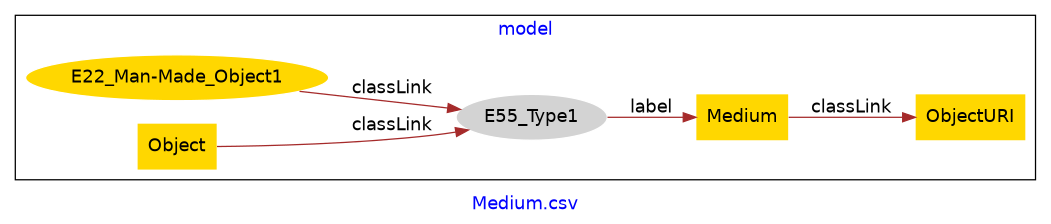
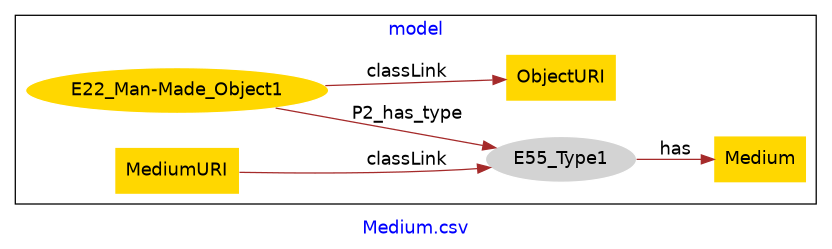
(393, 89) -> (407, 114)
(652, 108) -> (675, 150)
(845, 117) -> (409, 83)
(177, 147) -> (177, 171)
